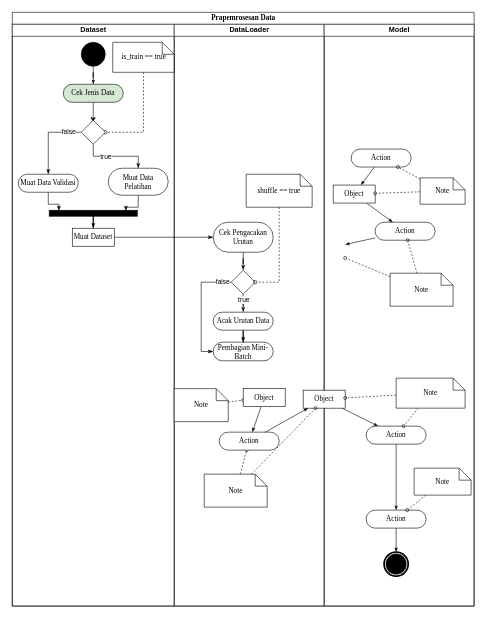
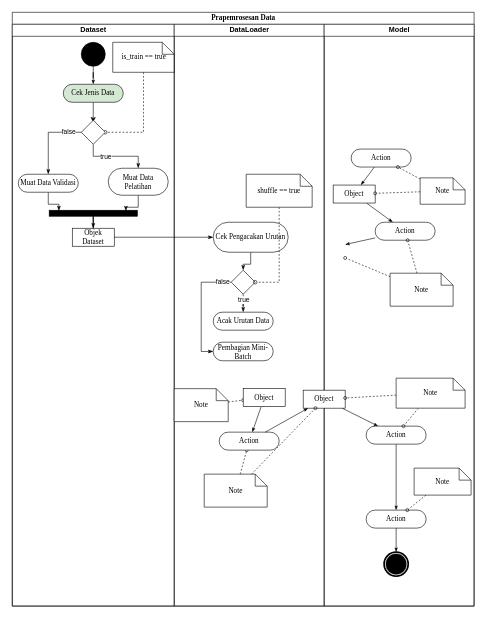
(93, 237) -> (93, 237)
(243, 237) -> (251, 237)
(243, 338) -> none
